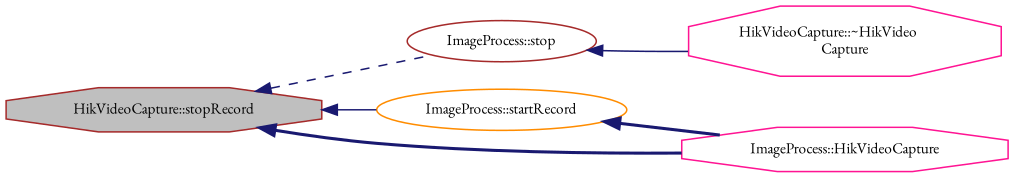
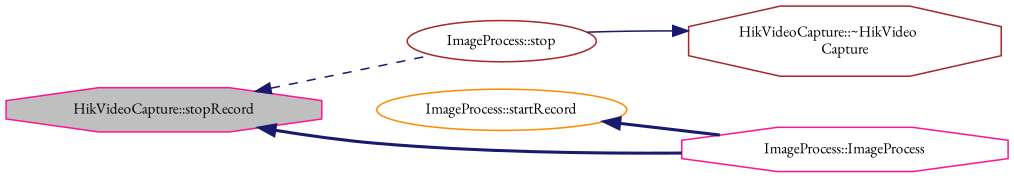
(845, 41) -> (845, 41)
(645, 51) -> (630, 31)
(164, 110) -> (164, 110)
(357, 110) -> none
(845, 149) -> (845, 149)
